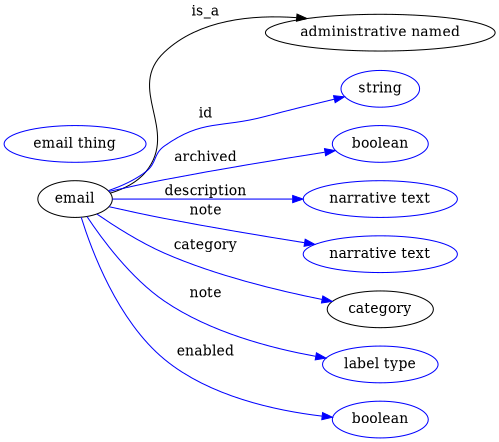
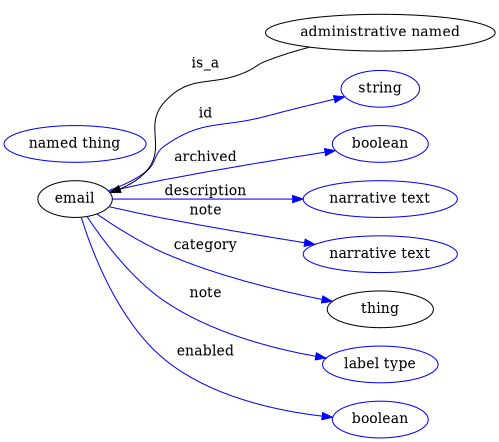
(156, 63) -> (185, 87)
(75, 144) -> (75, 144)
(380, 309) -> (380, 309)
